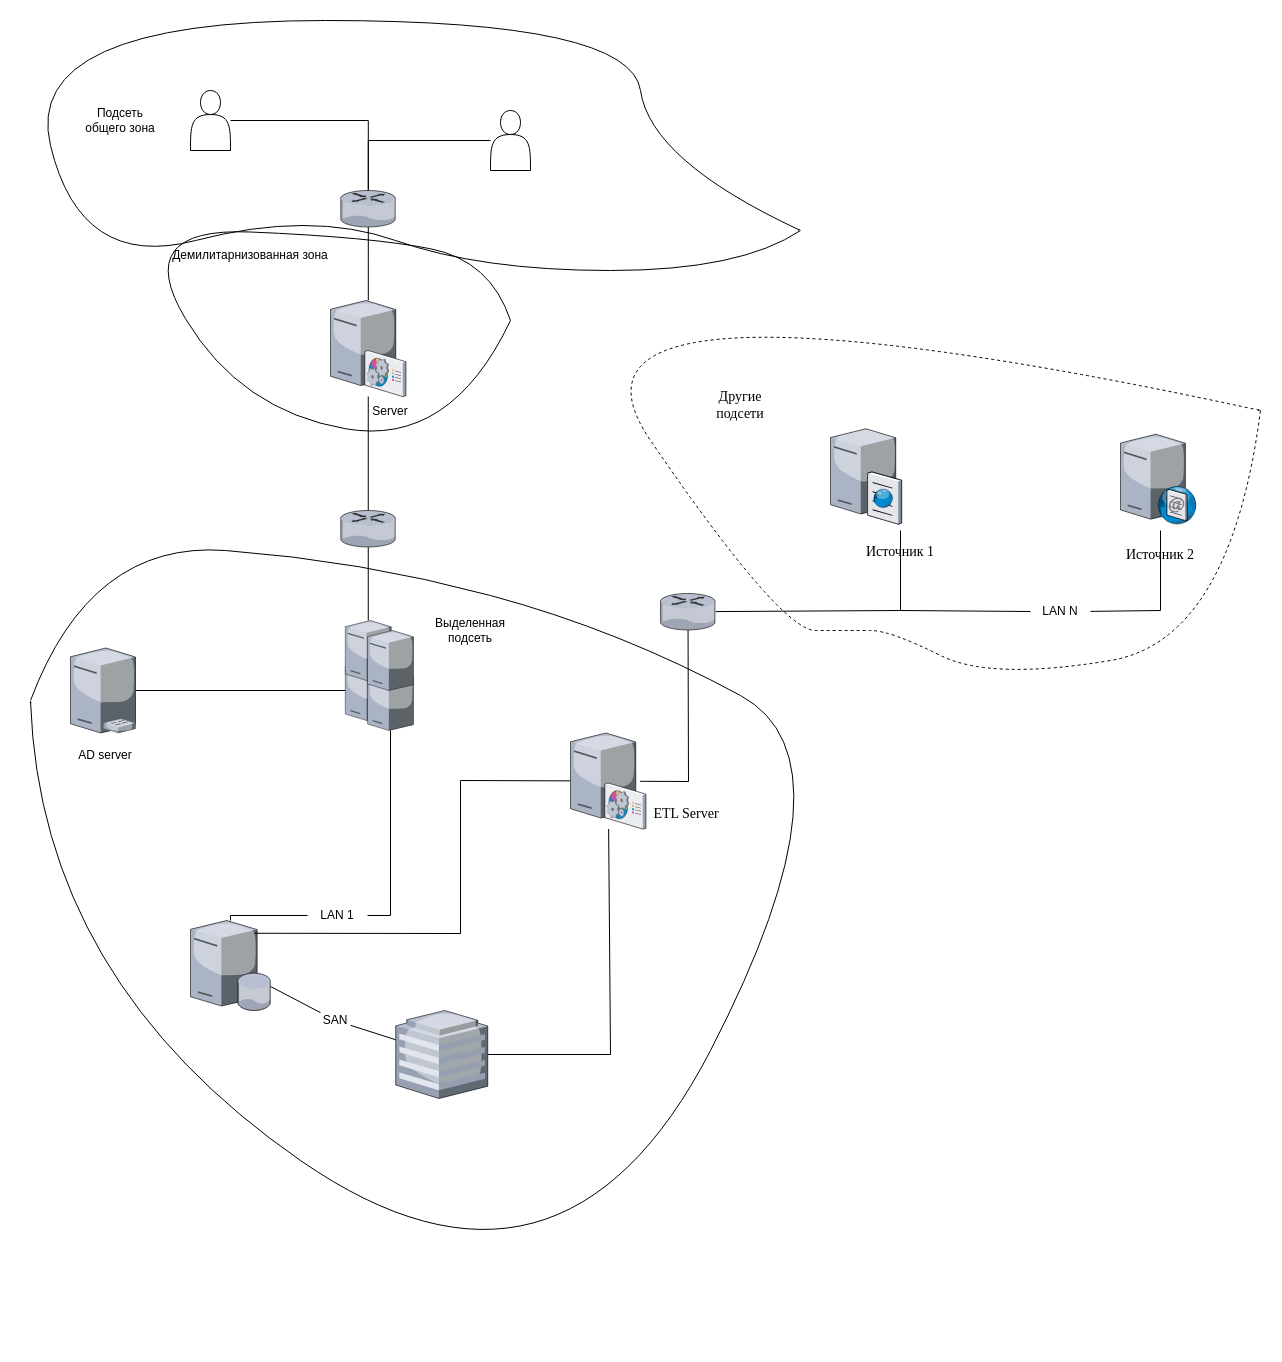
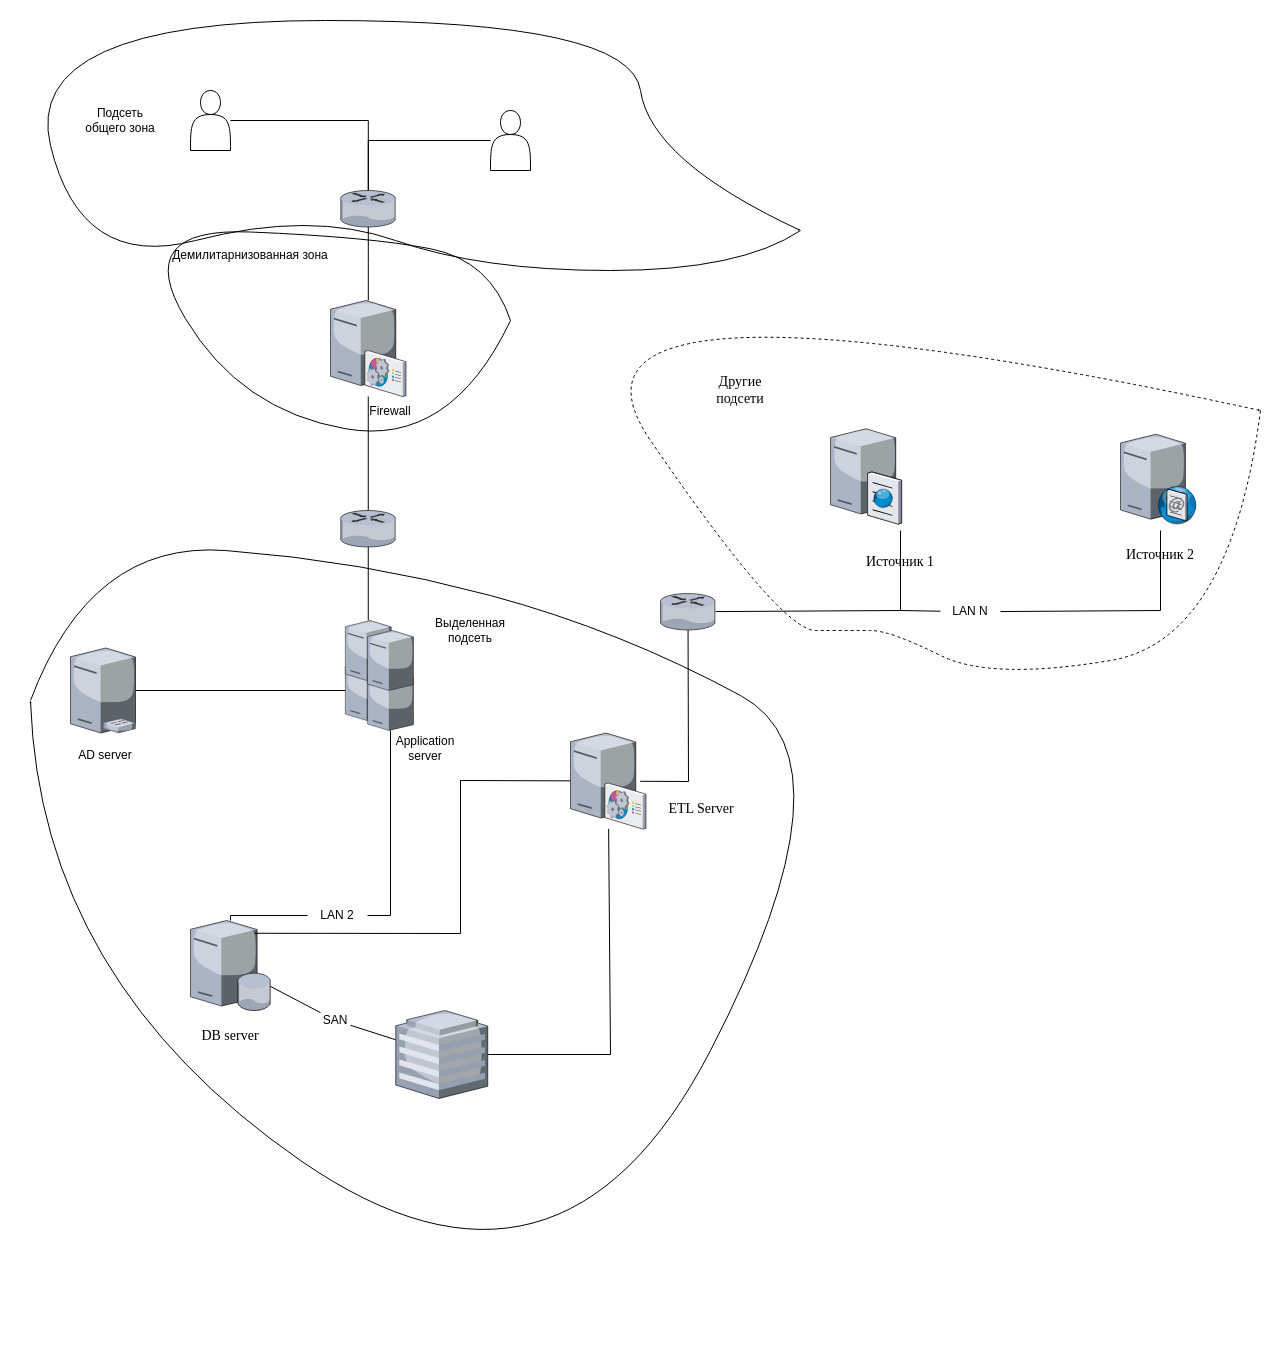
(741, 406) -> (741, 391)
(391, 412) -> (391, 412)
(901, 552) -> (901, 562)
(1061, 612) -> (971, 612)
none -> (426, 748)
(686, 814) -> (701, 809)
(338, 916) -> (338, 916)
none -> (231, 1036)
